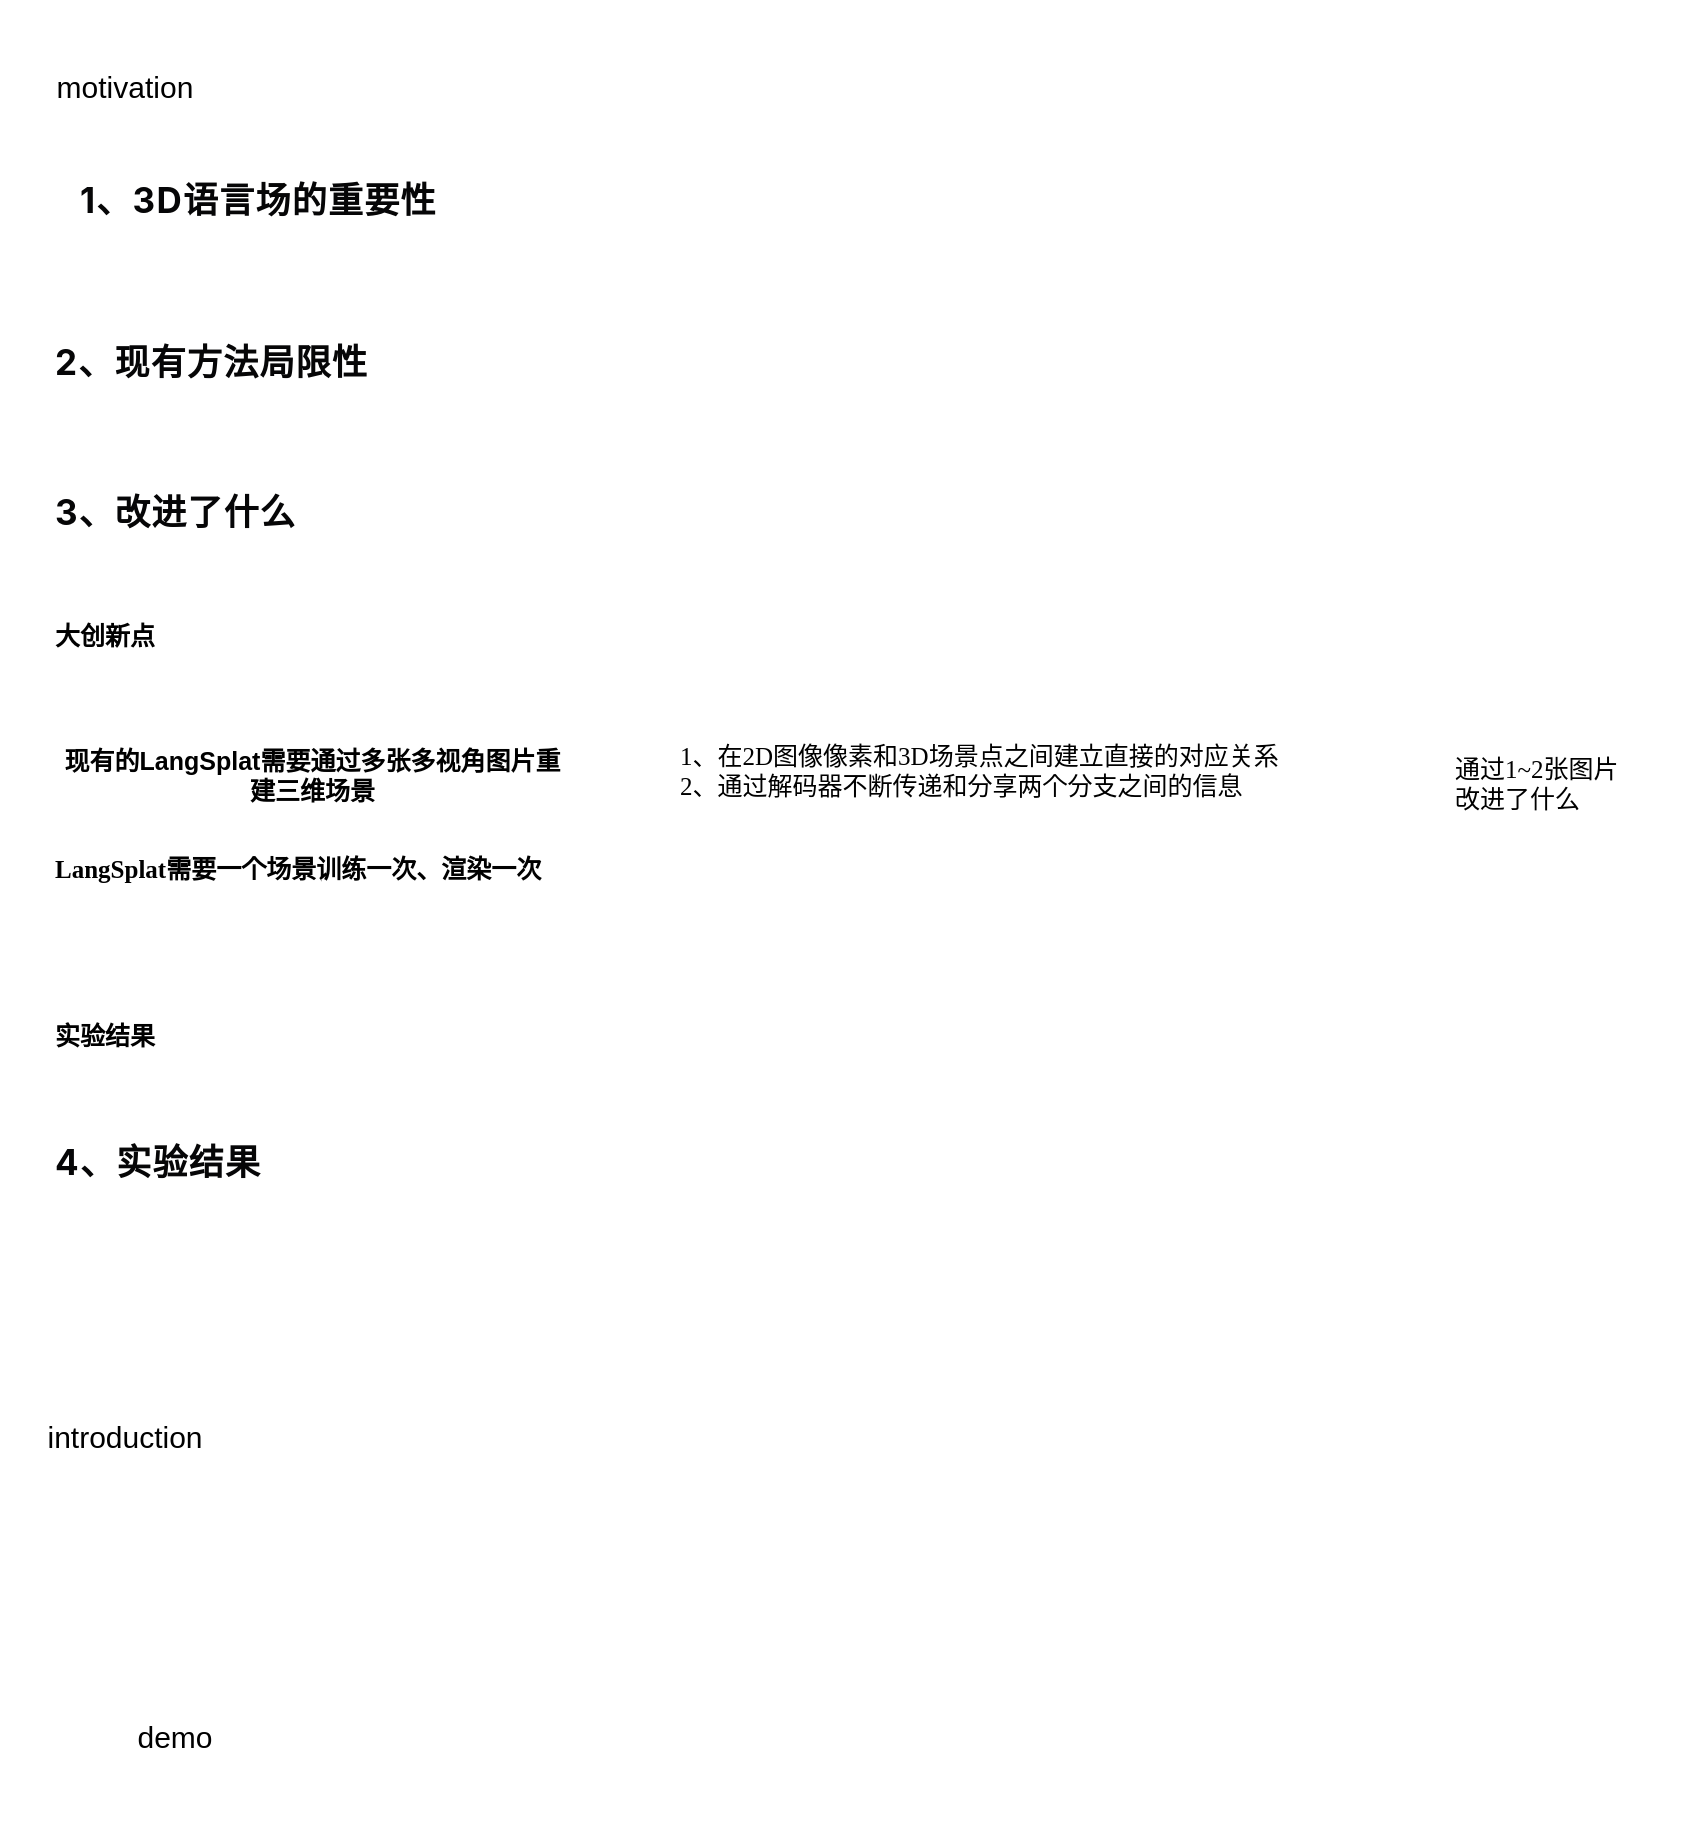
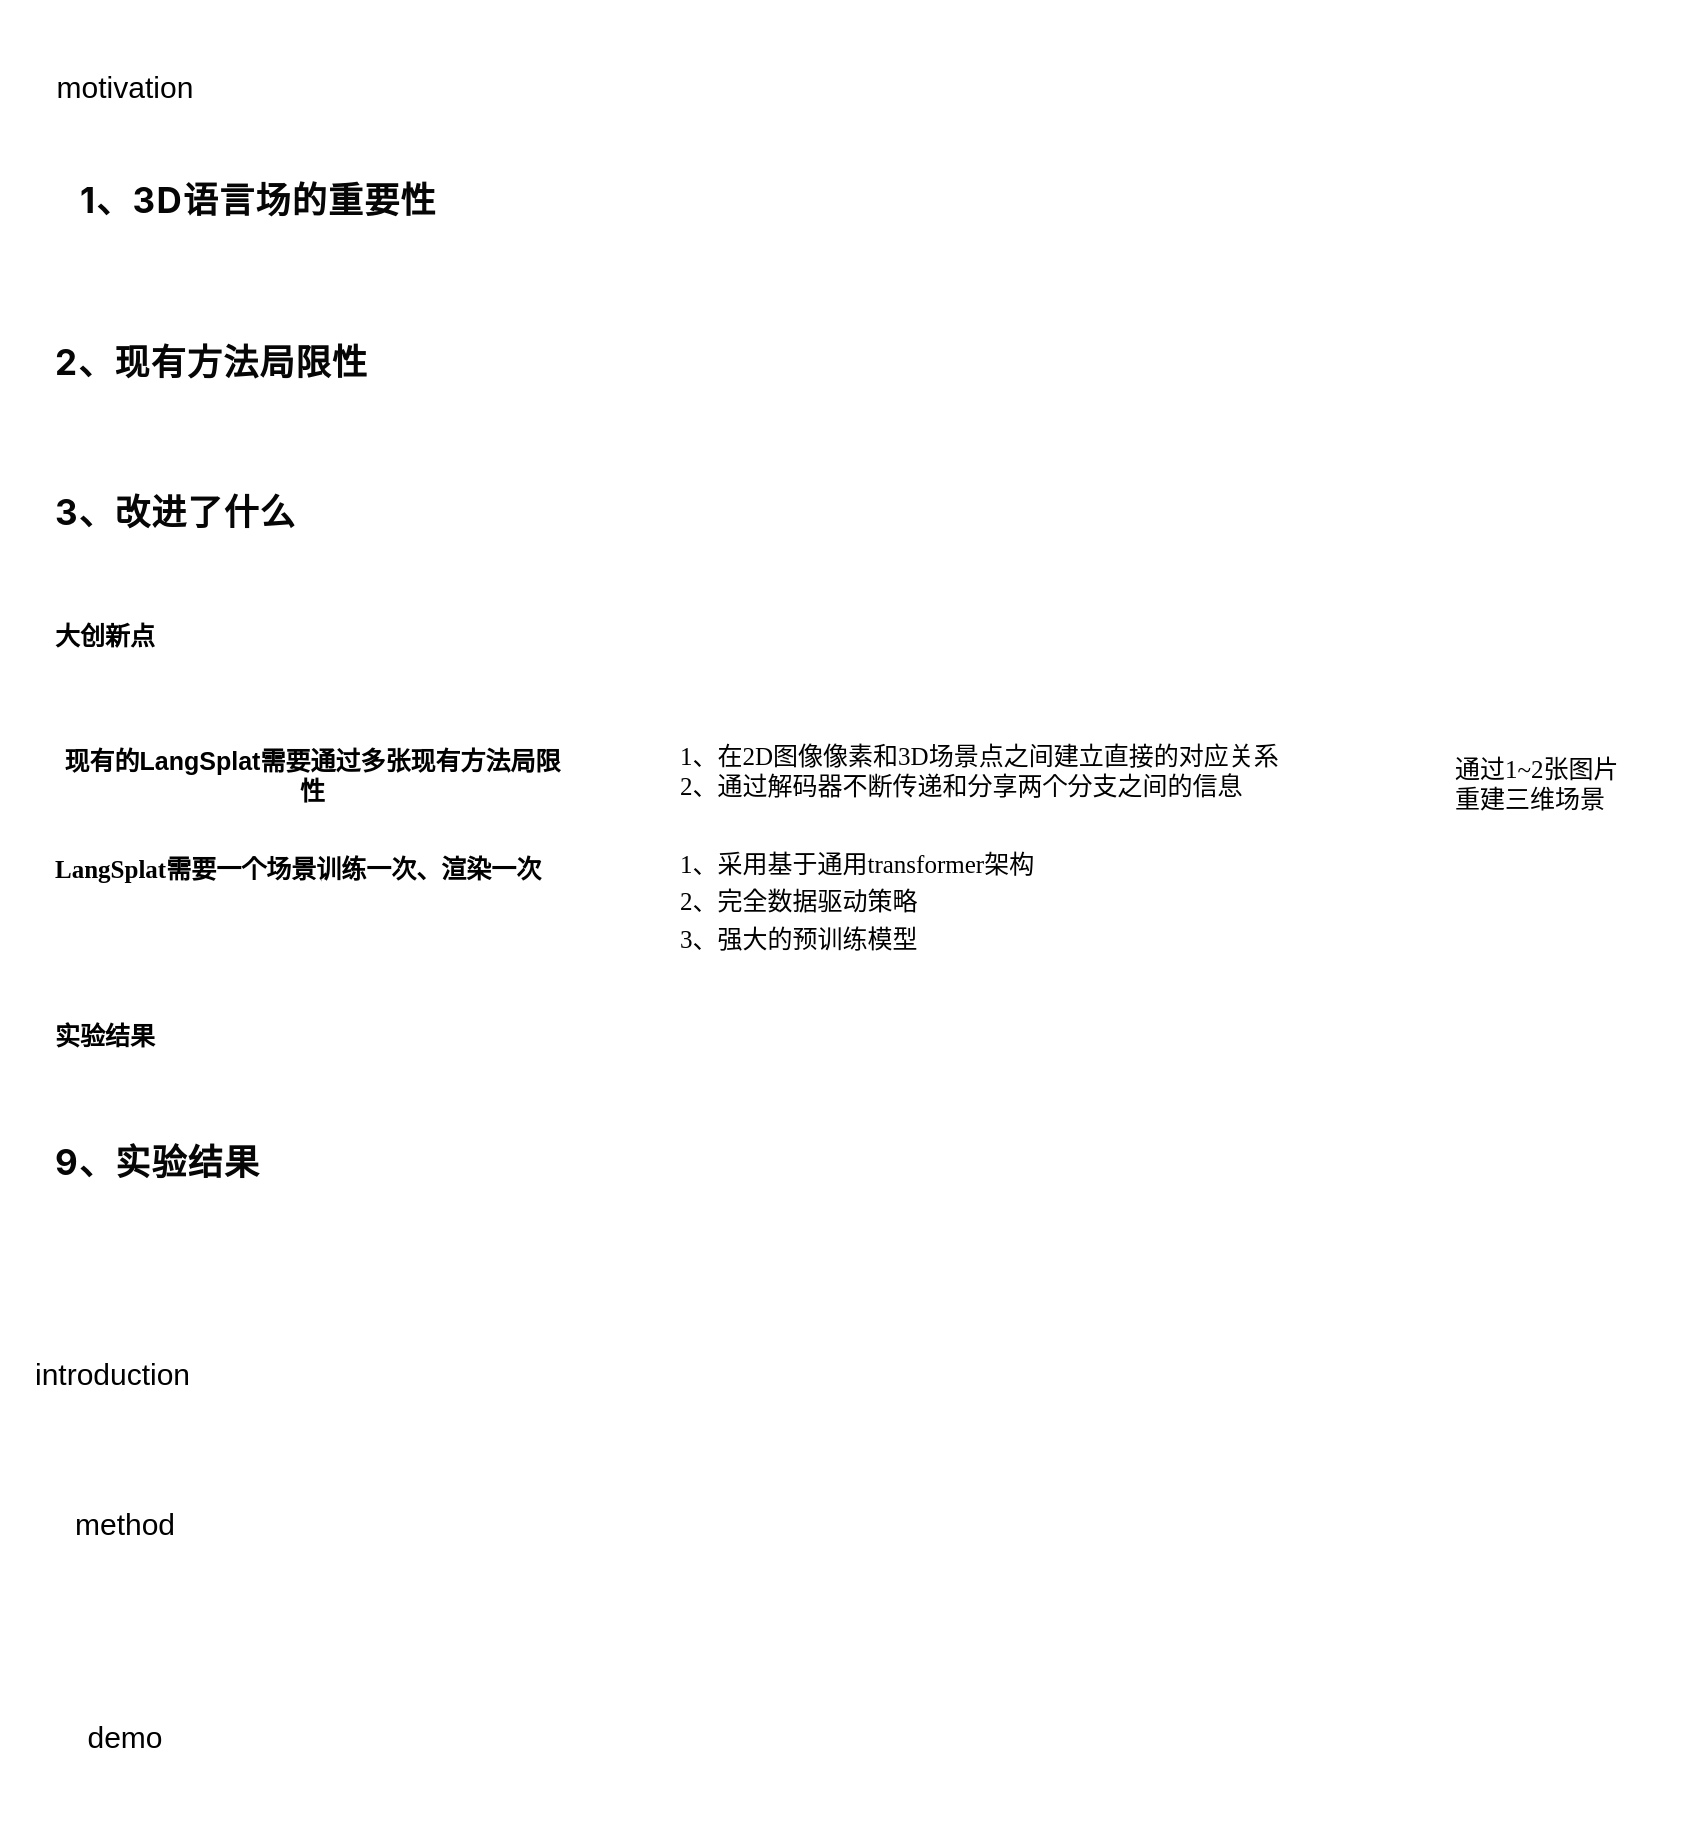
(314, 776) -> (314, 776)
(1540, 786) -> (1540, 786)
none -> (901, 901)
(140, 1162) -> (140, 1162)
(126, 1439) -> (114, 1376)
none -> (126, 1526)
(176, 1739) -> (126, 1739)
